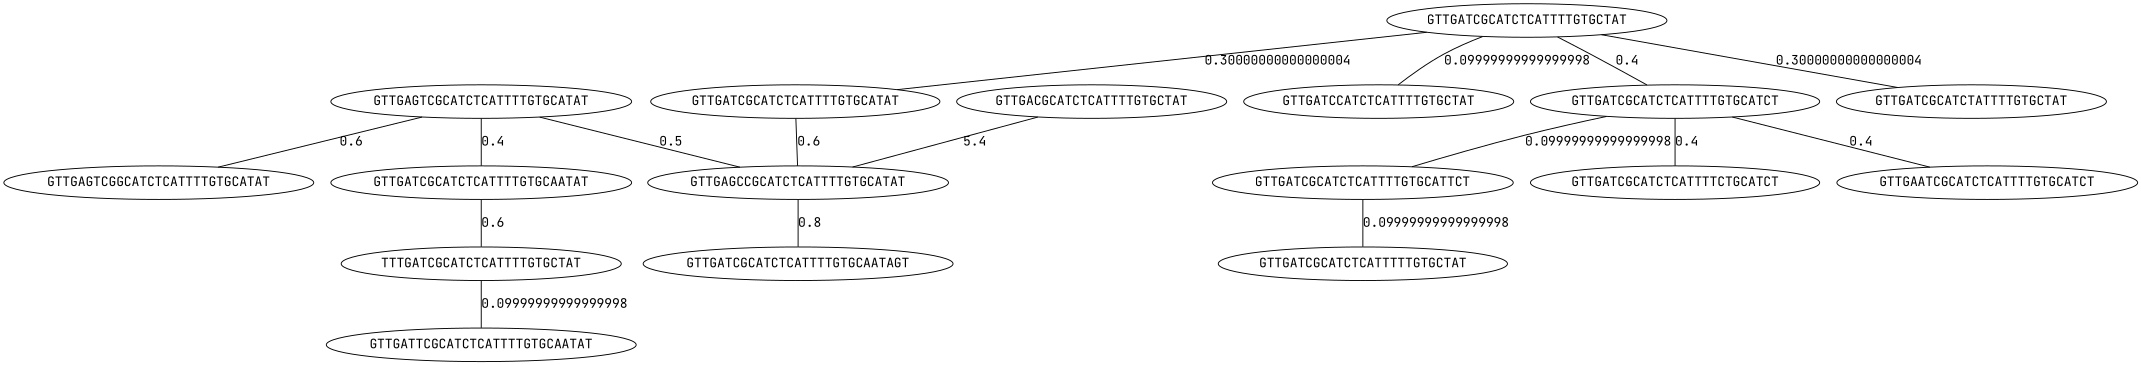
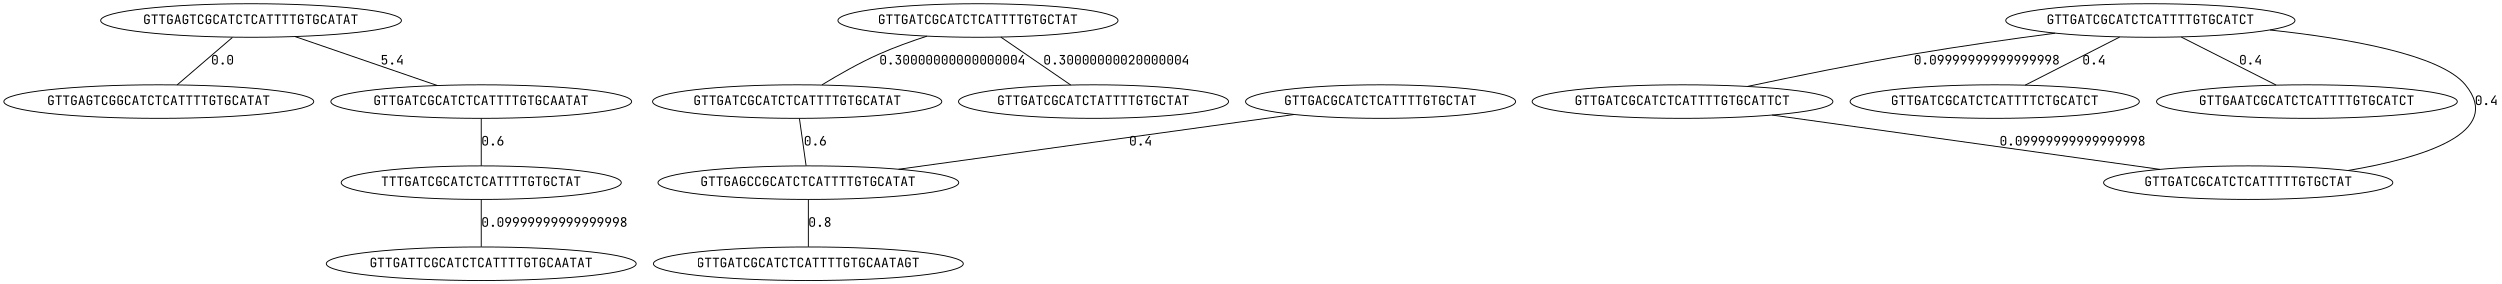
(1602, 61) -> (2454, 75)
(1849, 61) -> (1116, 61)
(1379, 102) -> none
(351, 142) -> (223, 61)
(493, 142) -> (392, 61)
(640, 142) -> none
(975, 142) -> (1141, 142)
